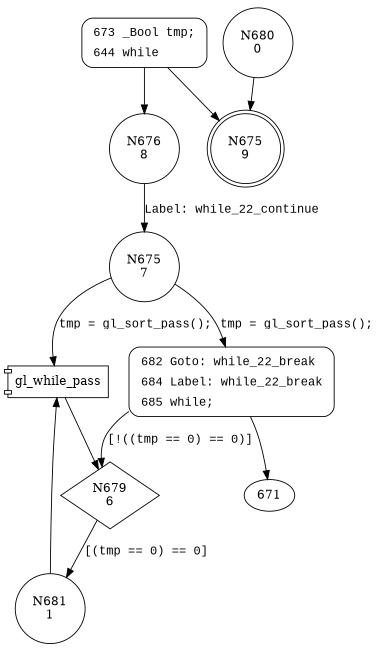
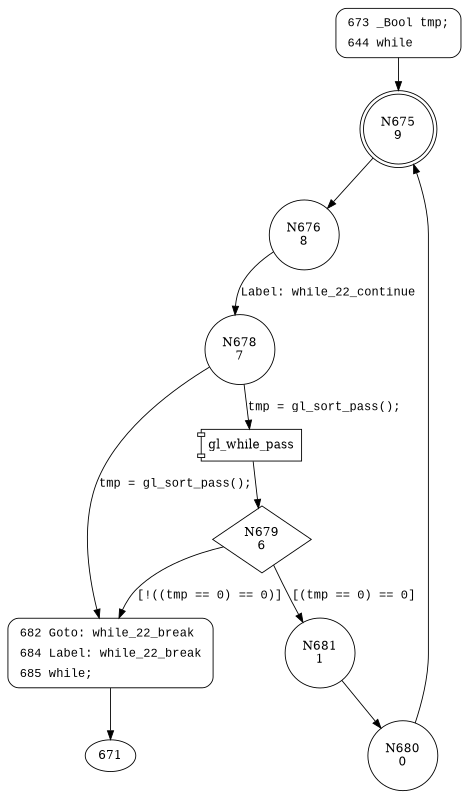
(144, 86) -> (353, 180)
(144, 267) -> (240, 350)
(109, 431) -> (166, 568)
(52, 490) -> (358, 701)
